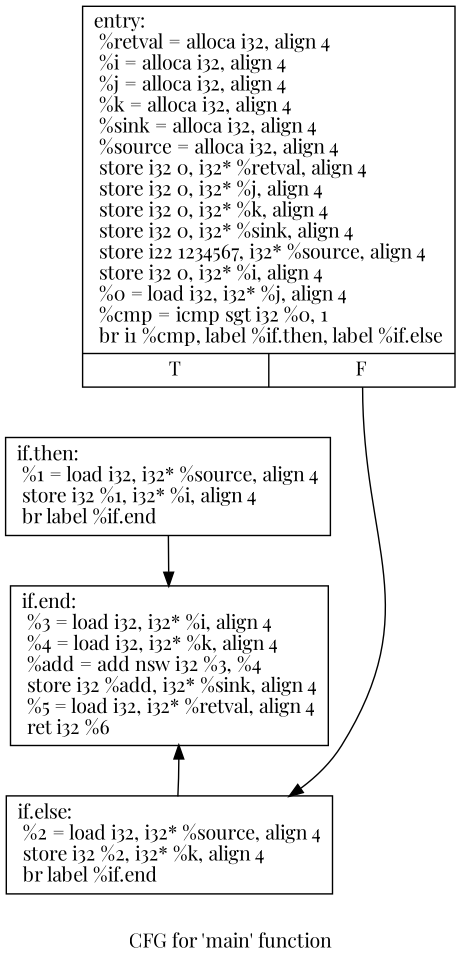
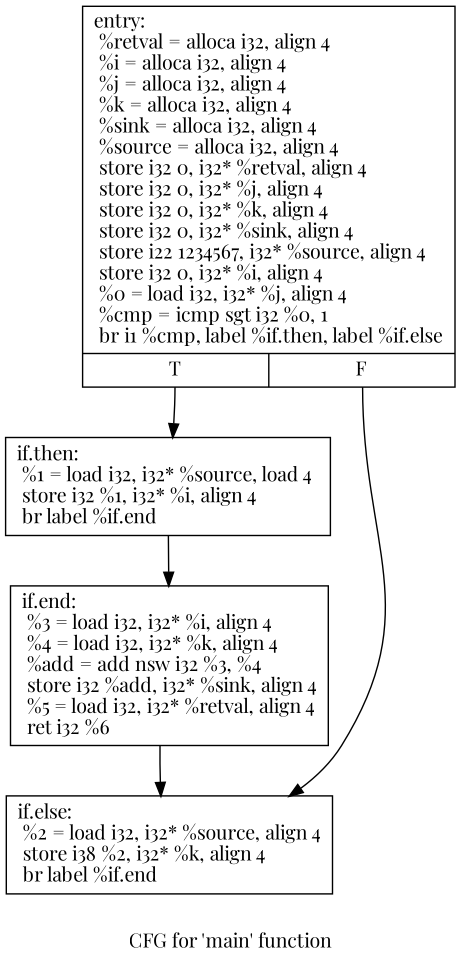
none -> (175, 405)
(168, 475) -> (164, 475)
(179, 778) -> (160, 764)
(141, 855) -> (142, 855)
